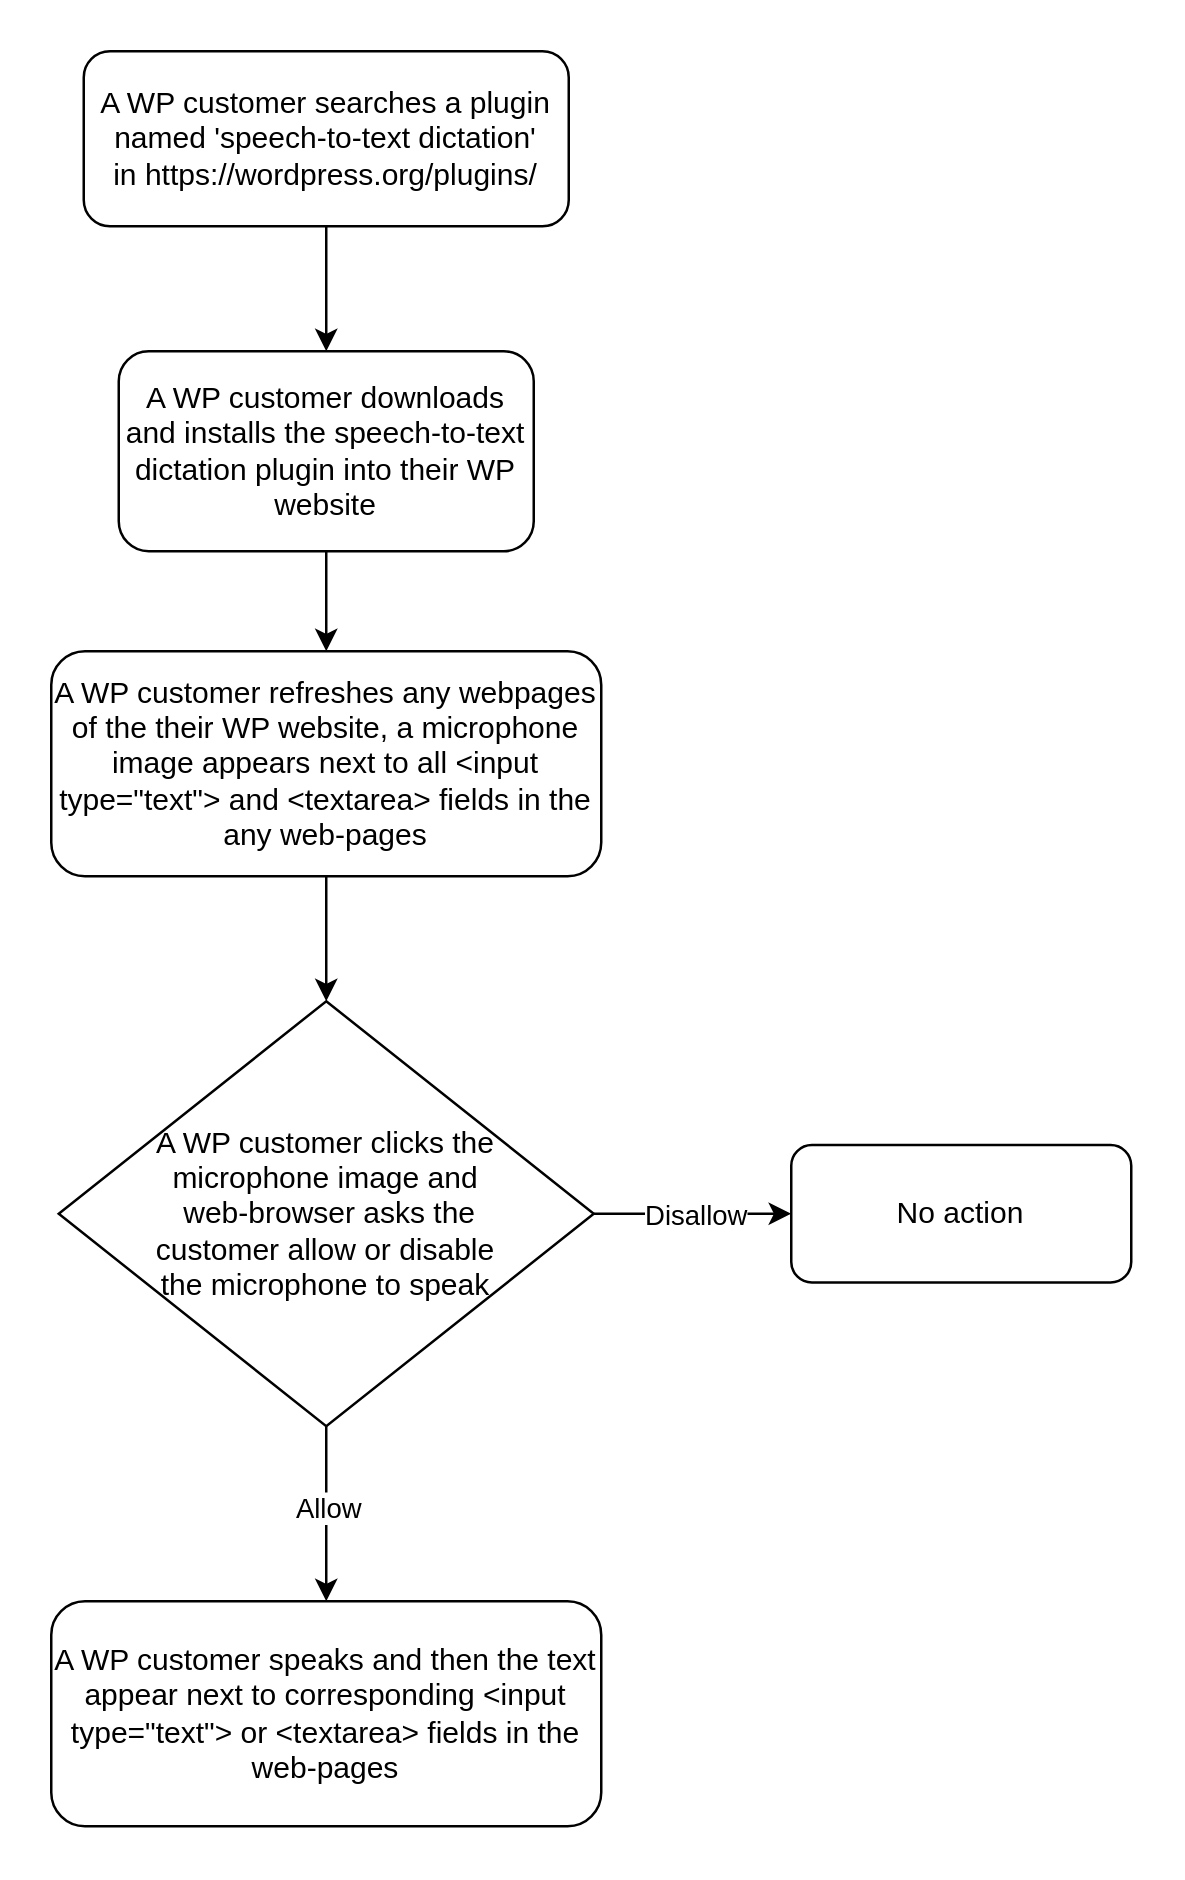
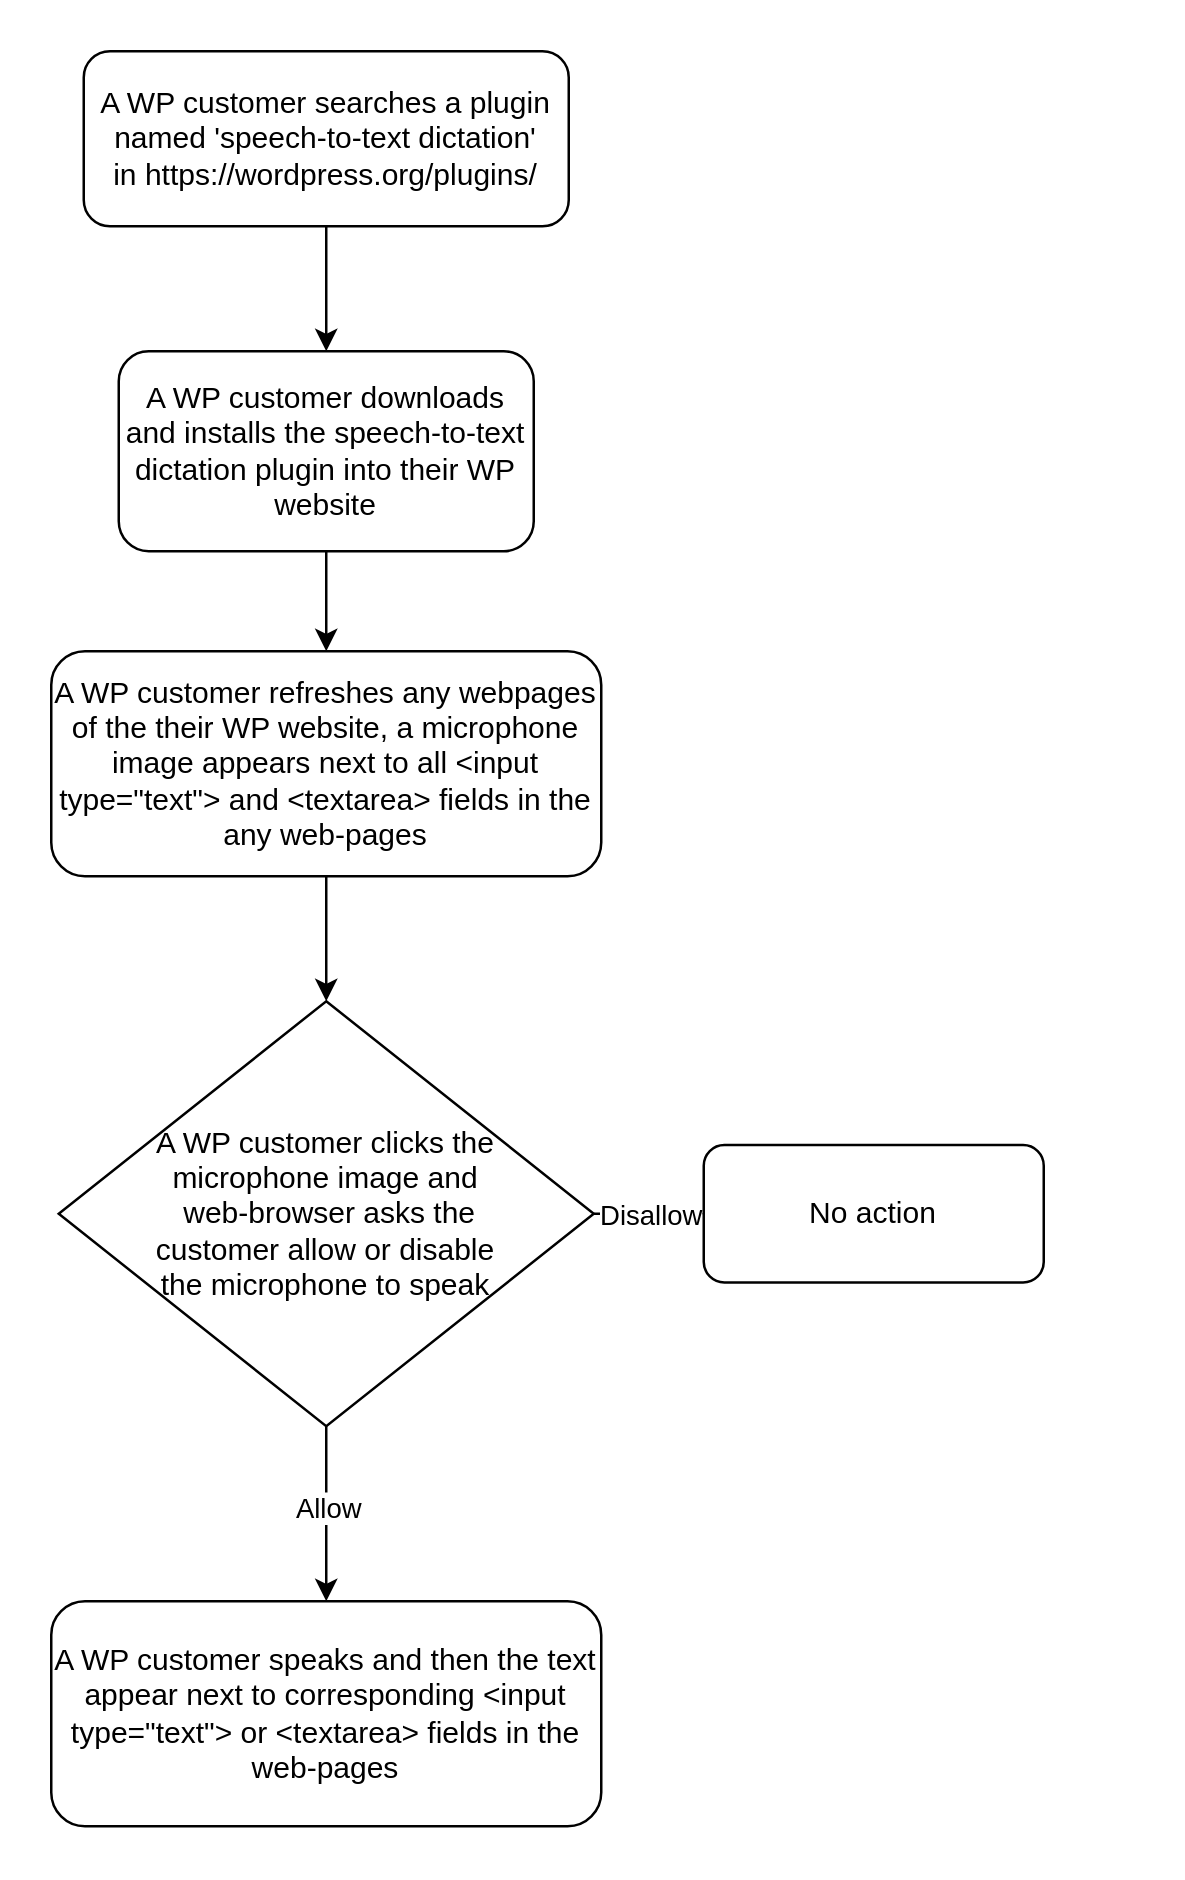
(961, 1214) -> (874, 1214)
